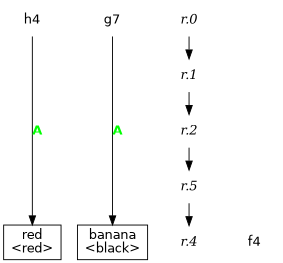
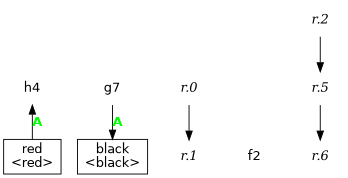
(189, 99) -> none
(32, 126) -> (32, 127)
(113, 242) -> (113, 157)
(189, 242) -> (320, 157)
(255, 242) -> (255, 157)
